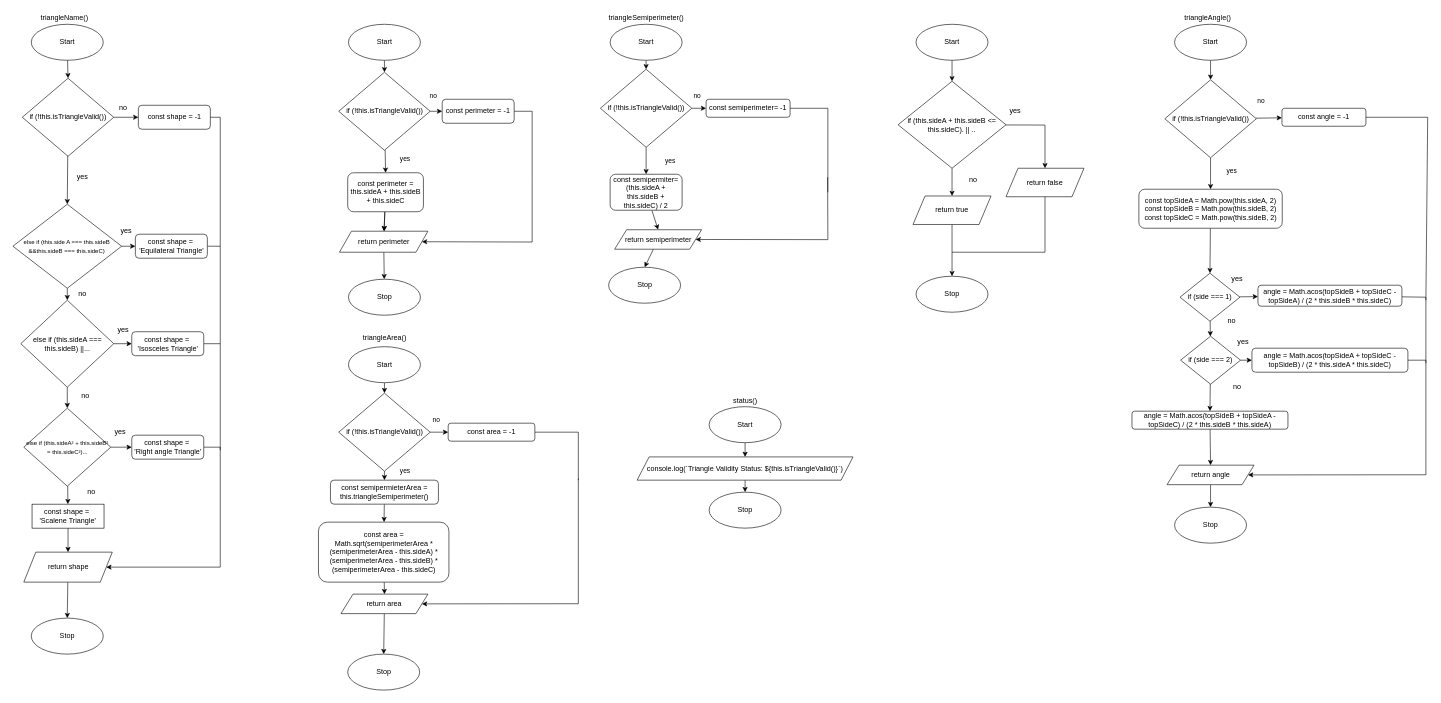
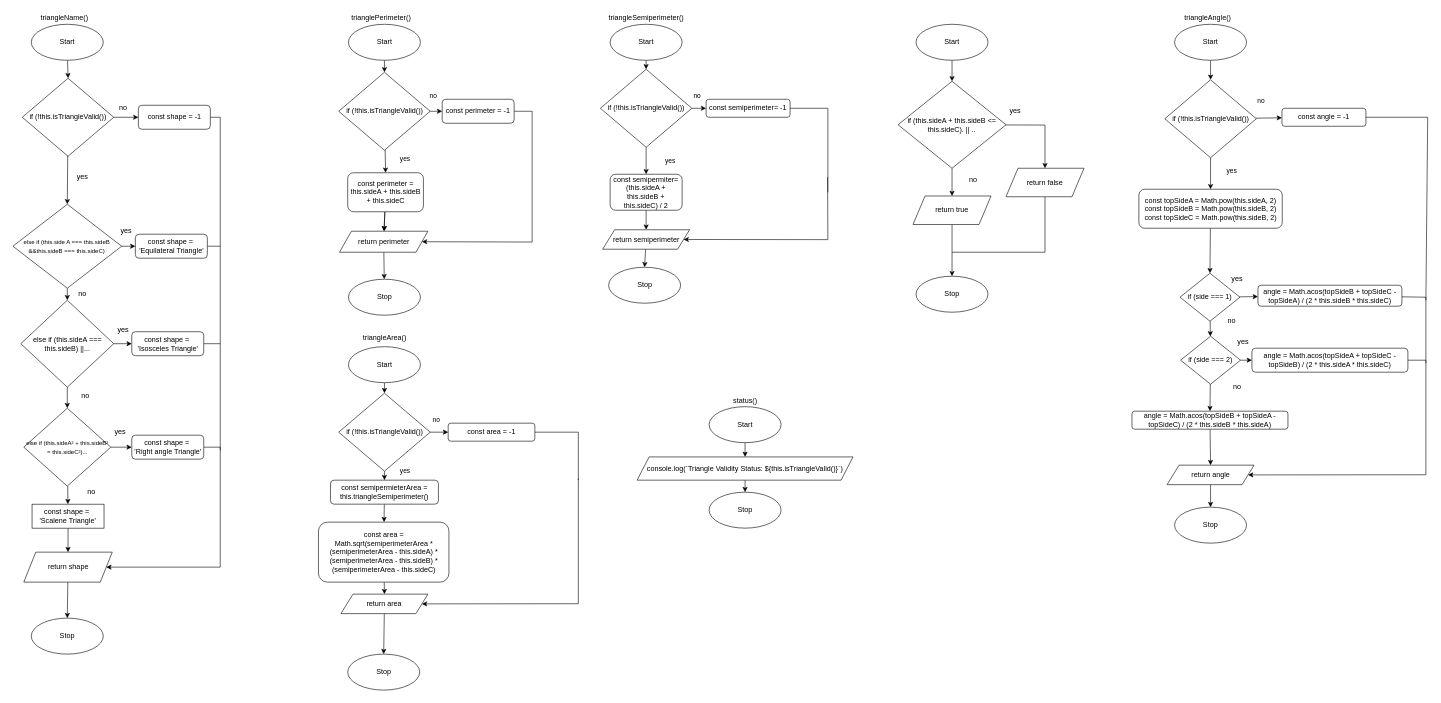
none -> (380, 18)
(658, 240) -> (646, 240)
